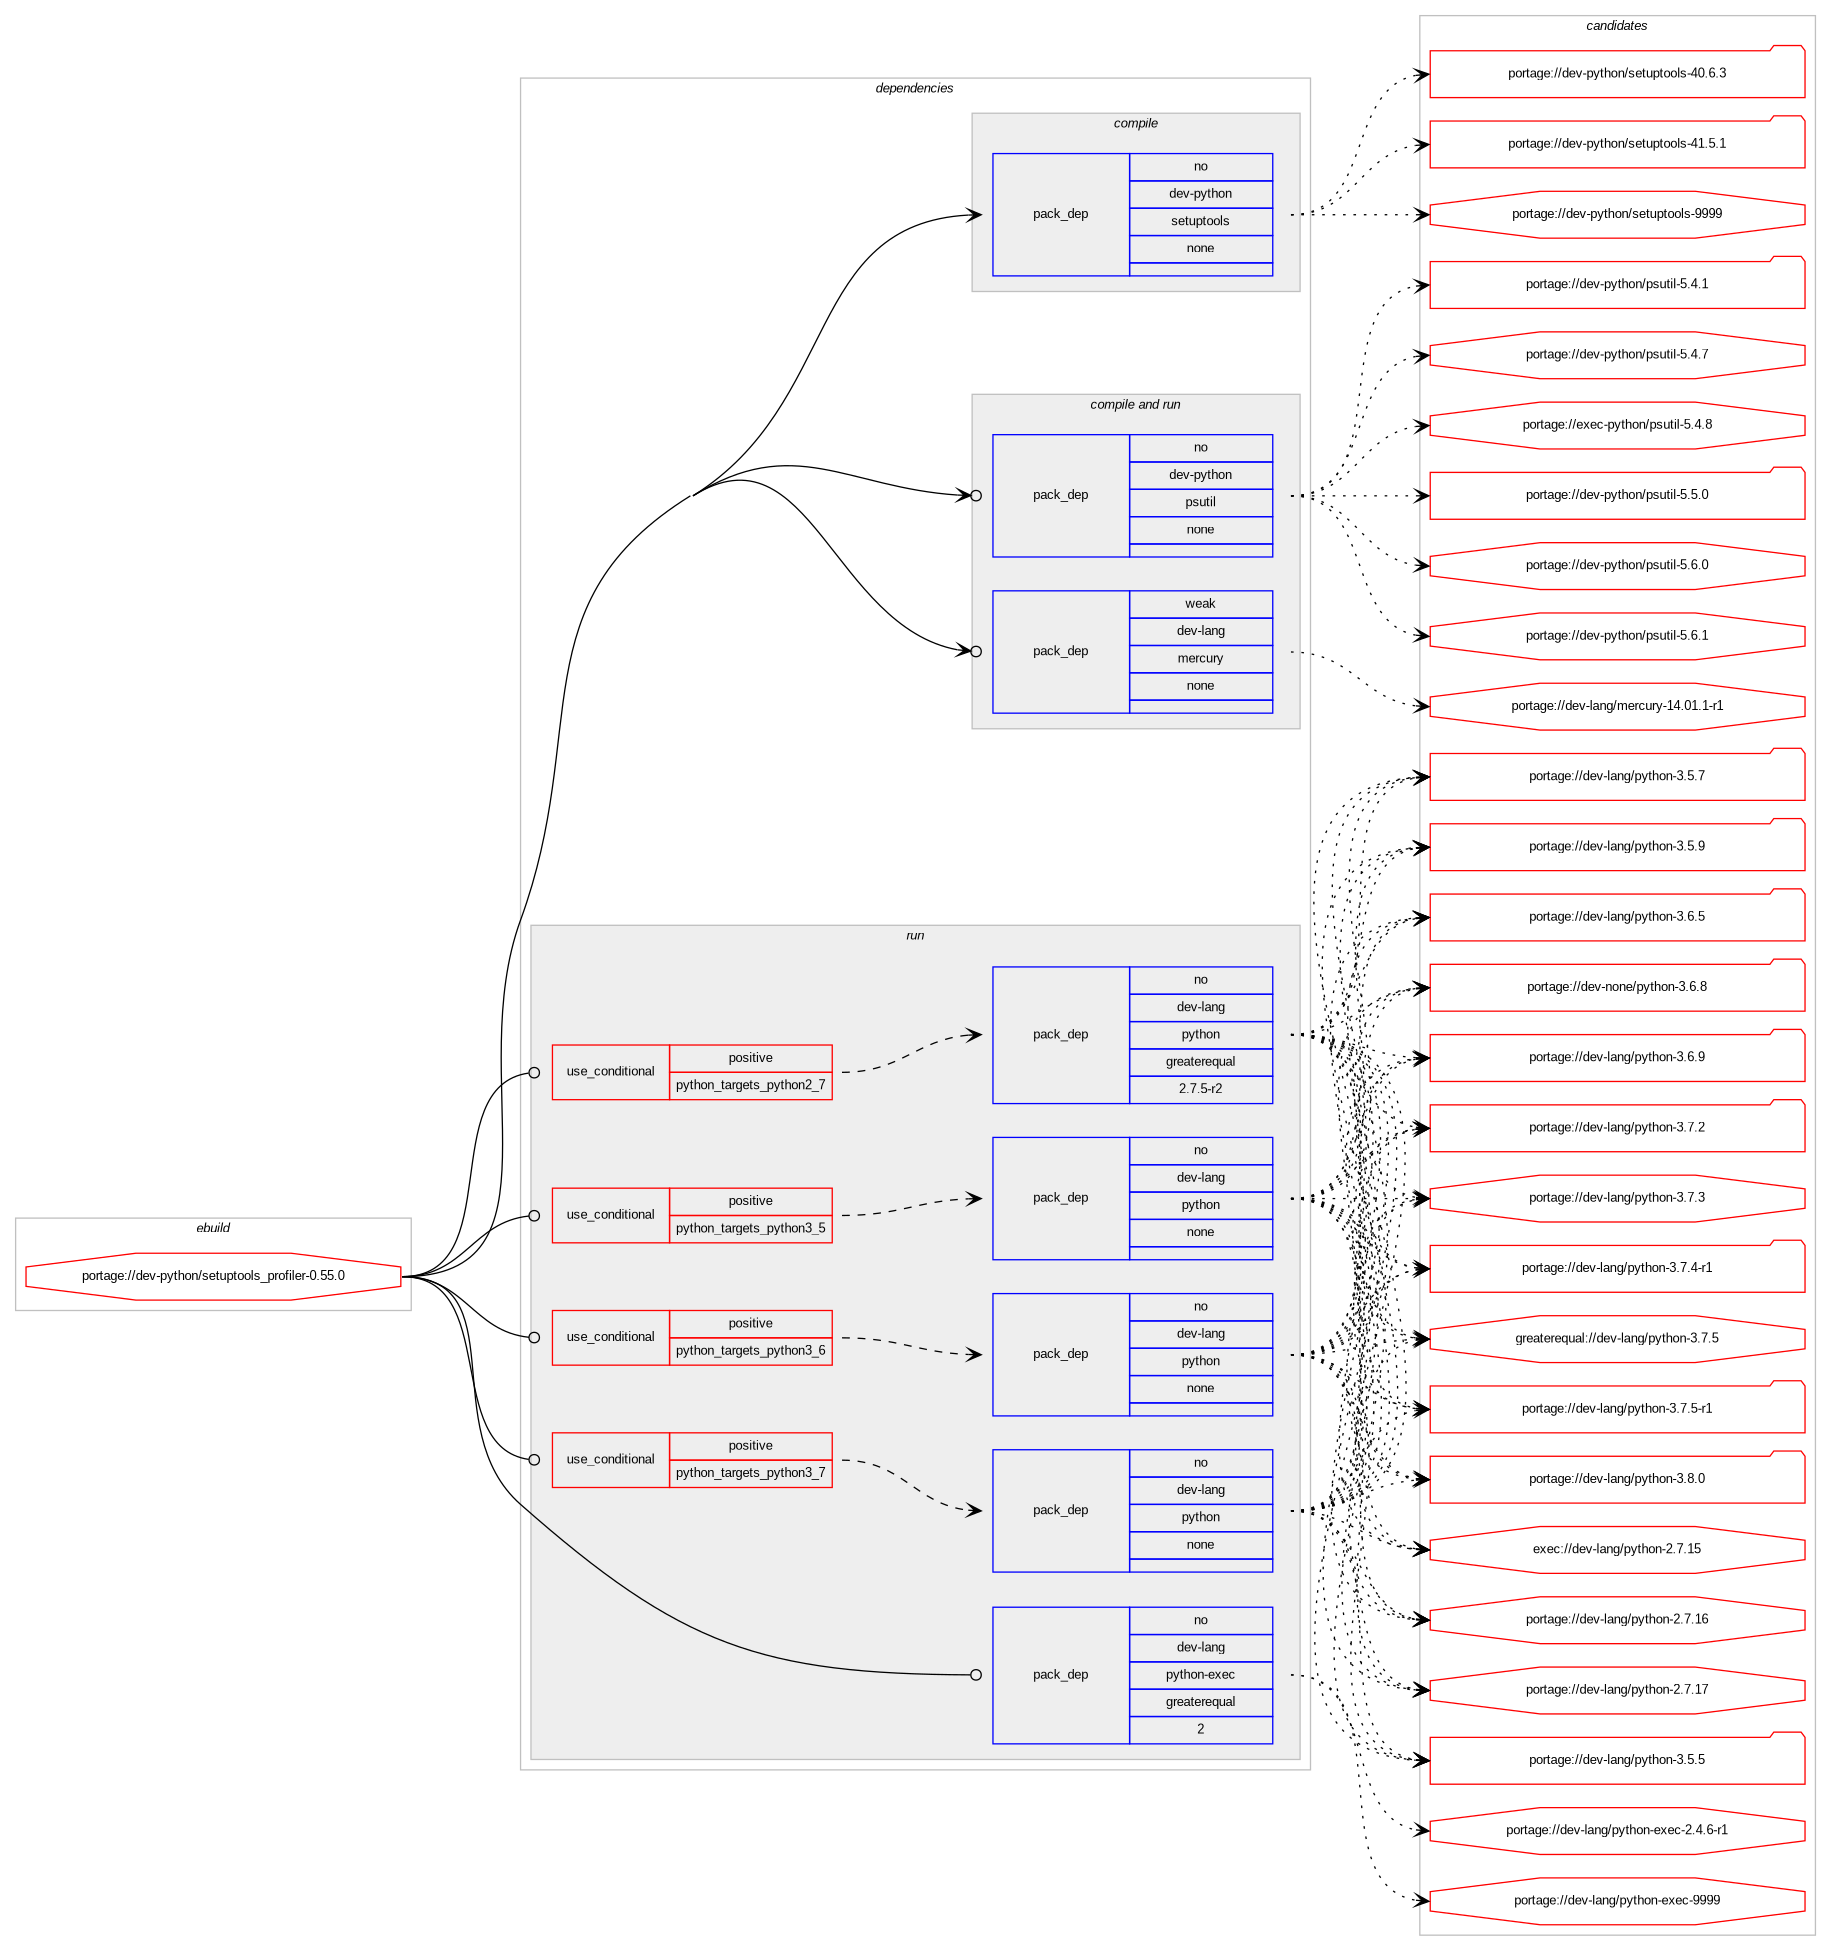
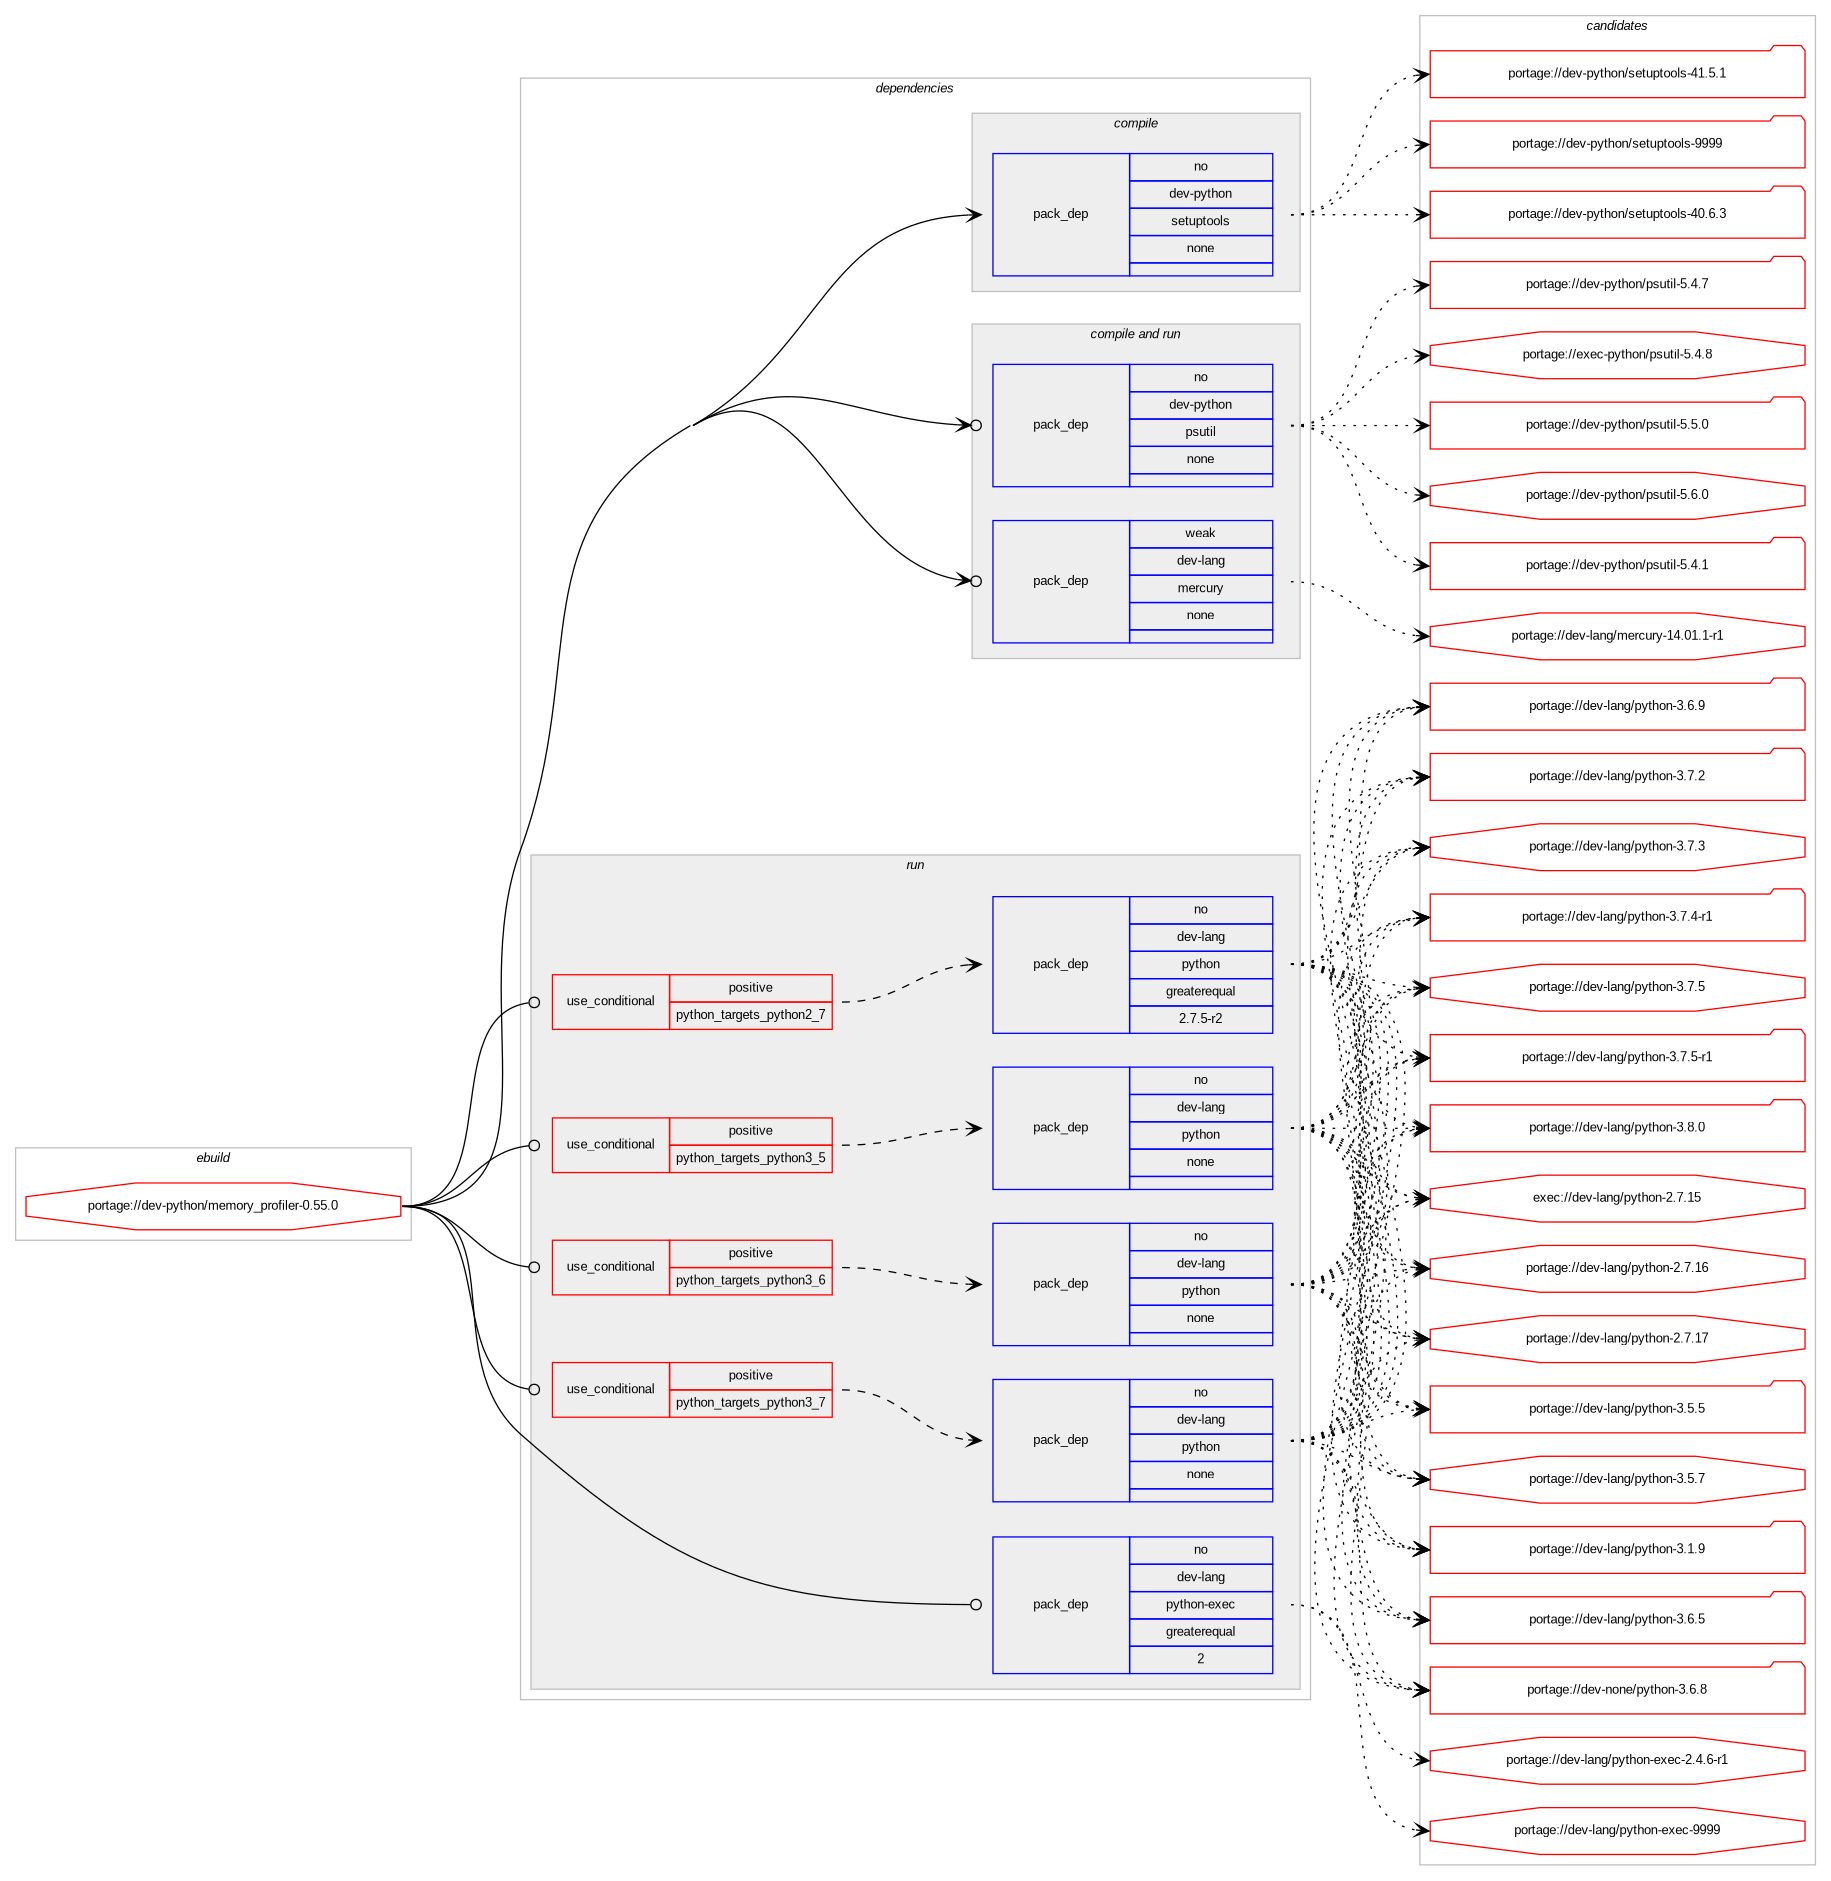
(1618, 215) -> (1618, 144)
(1618, 355) -> (1618, 285)
(1618, 636) -> none
(1618, 777) -> (1618, 1480)
(1618, 847) -> (1618, 1550)
(213, 1277) -> (213, 1206)
(1618, 1339) -> (1618, 988)
